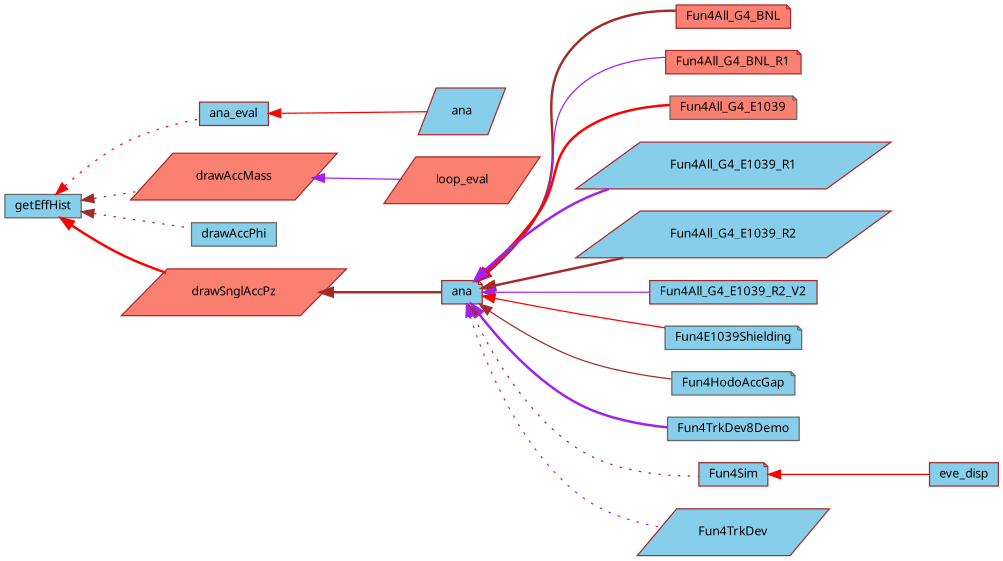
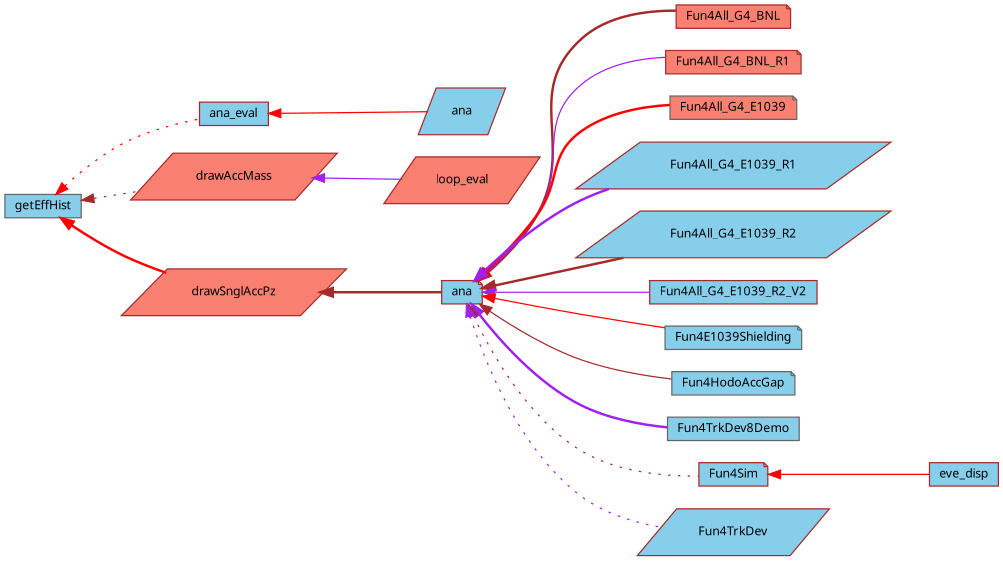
(234, 234) -> none
